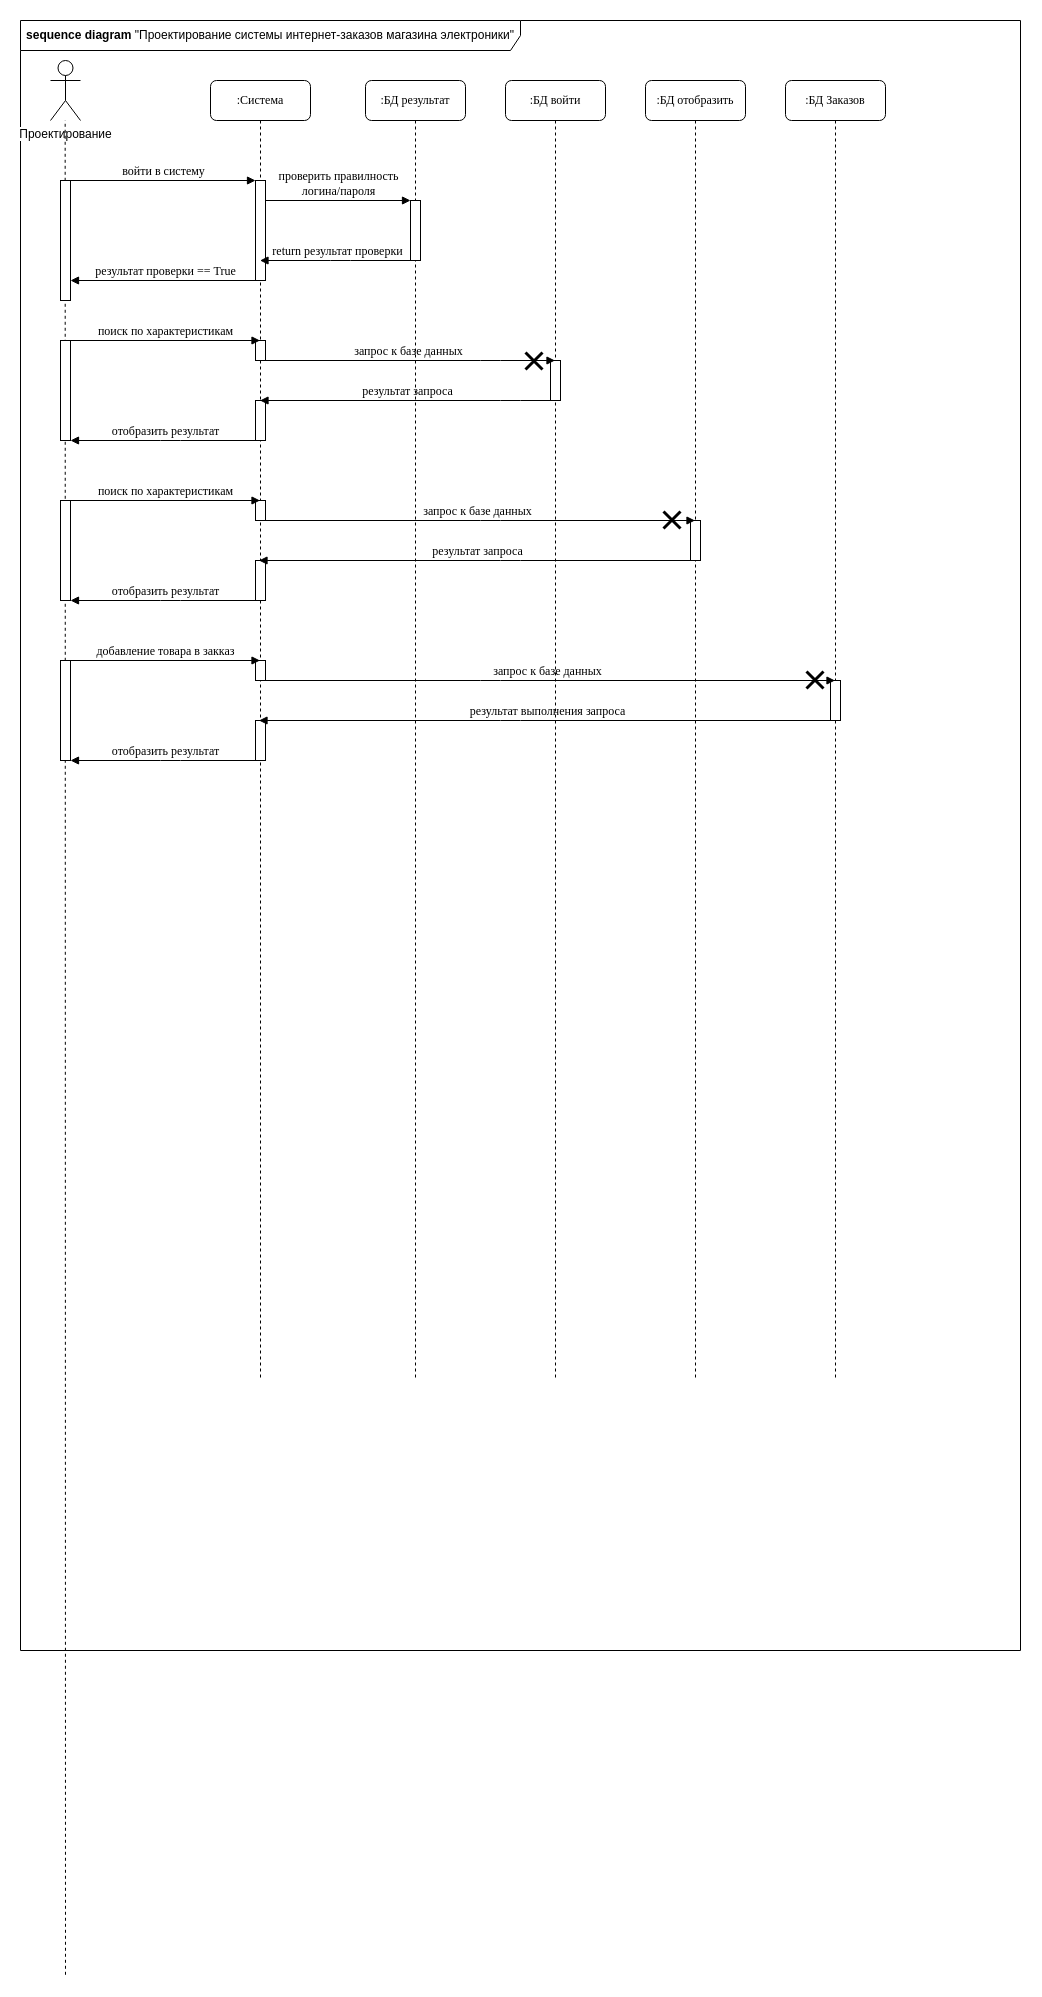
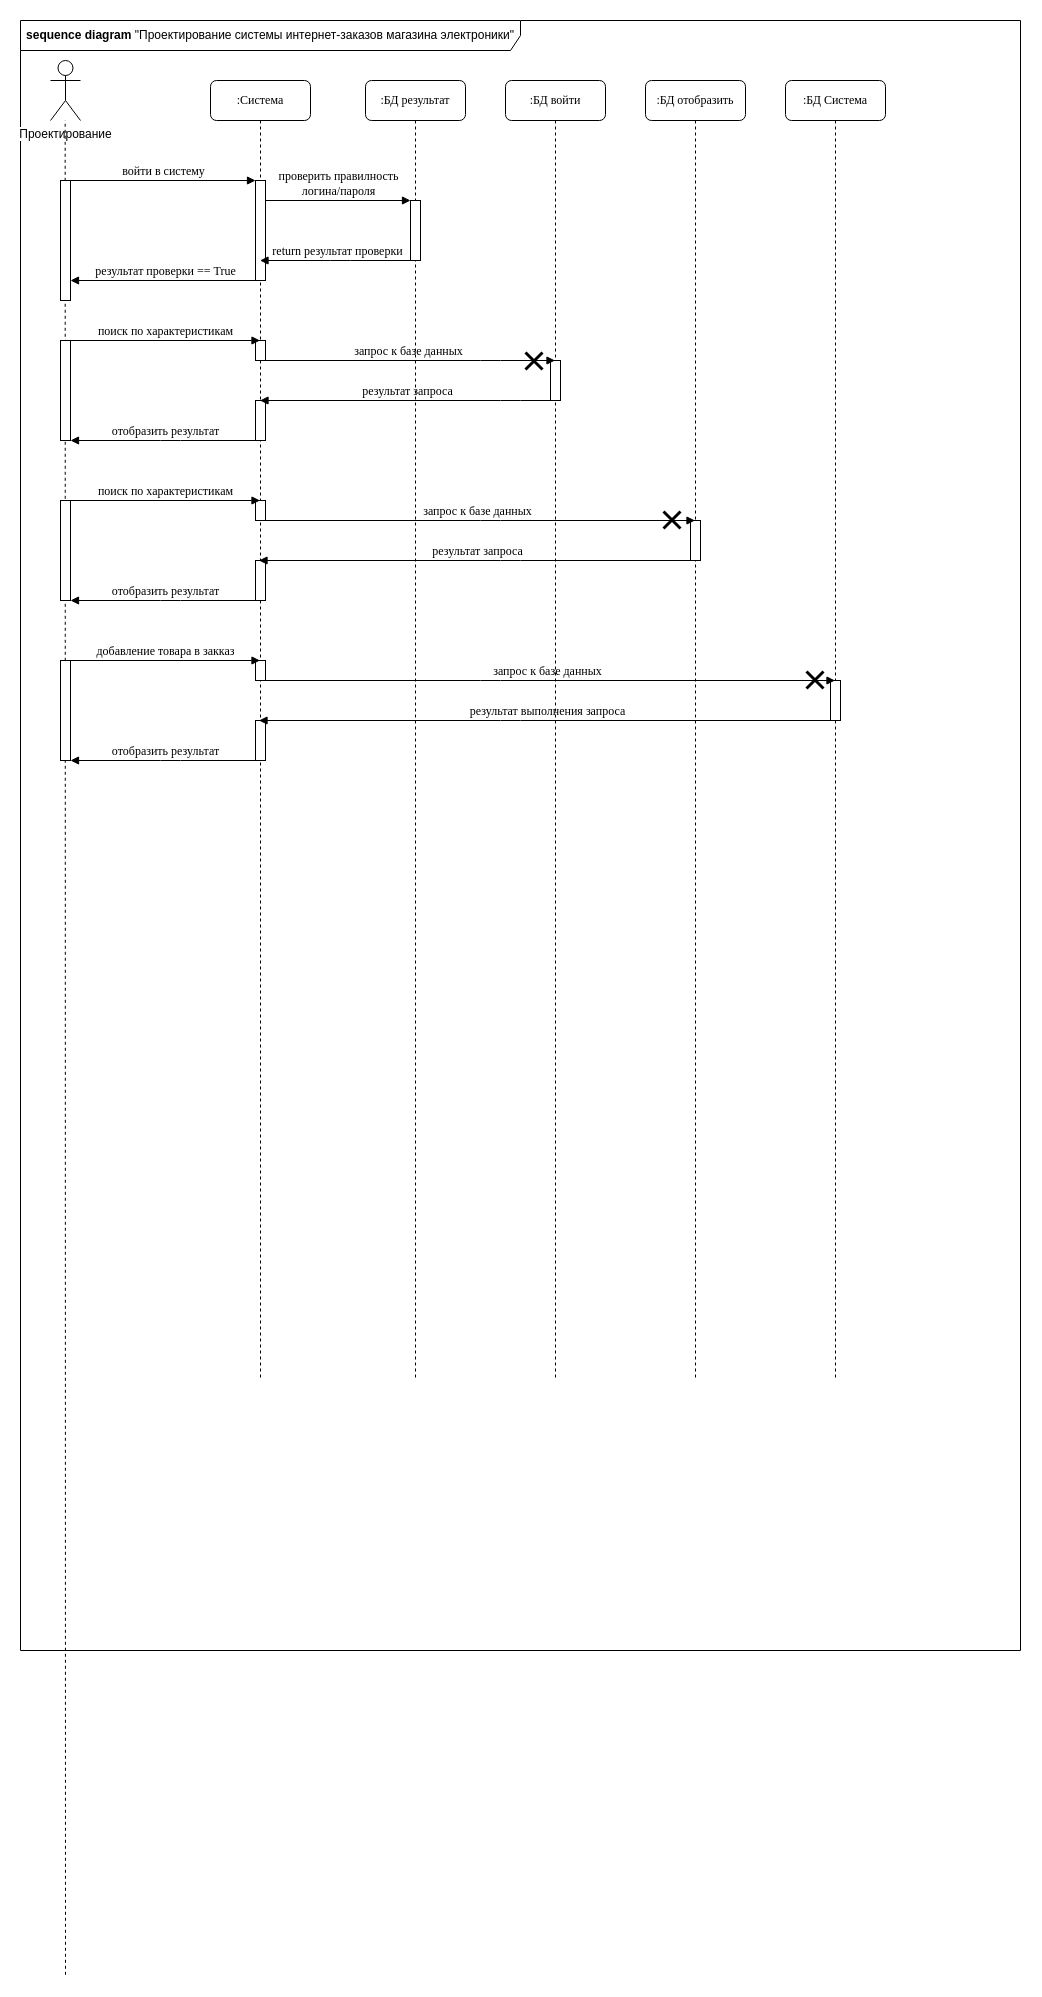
(836, 101) -> (836, 101)
